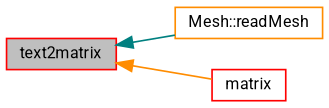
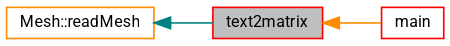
(154, 39) -> (192, 23)
(249, 85) -> (413, 23)
